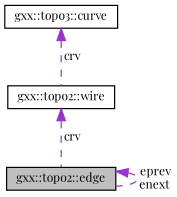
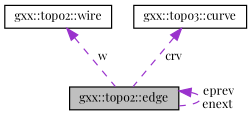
(61, 63) -> (153, 62)
(71, 137) -> (101, 57)
